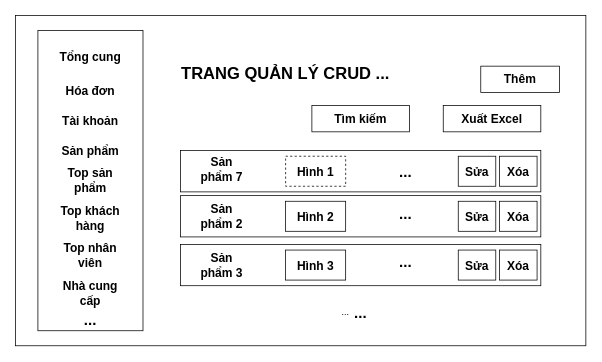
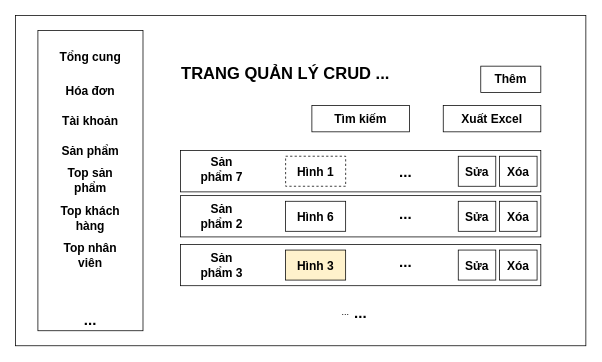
(520, 79) -> (510, 79)
(315, 216) -> (315, 216)
(315, 265) -> (315, 265)
(90, 293) -> none
